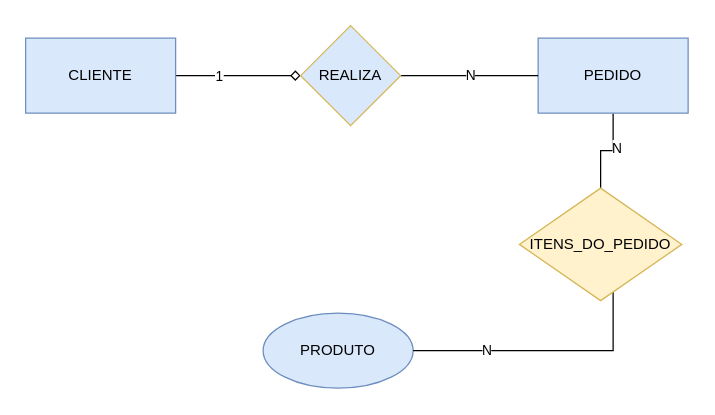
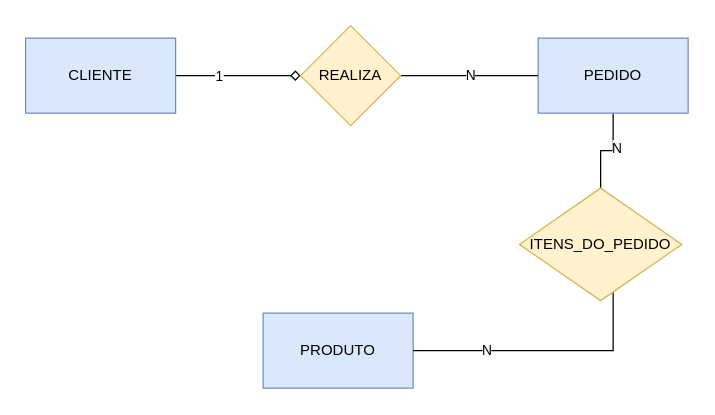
(351, 76) -> (351, 76)
(338, 351) -> (338, 351)
